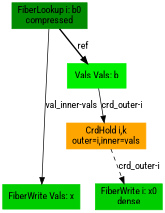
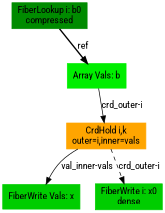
(97, 76) -> (97, 76)
(45, 103) -> (61, 161)
